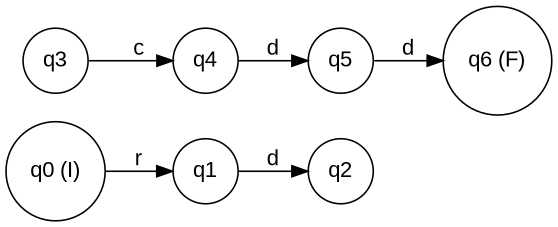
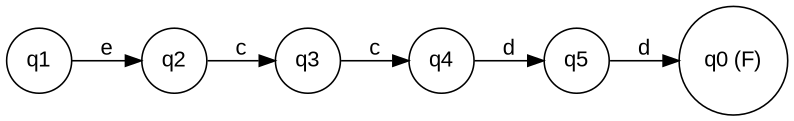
none -> (233, 61)
(497, 61) -> (733, 61)
(273, 159) -> (107, 49)
(56, 171) -> none
